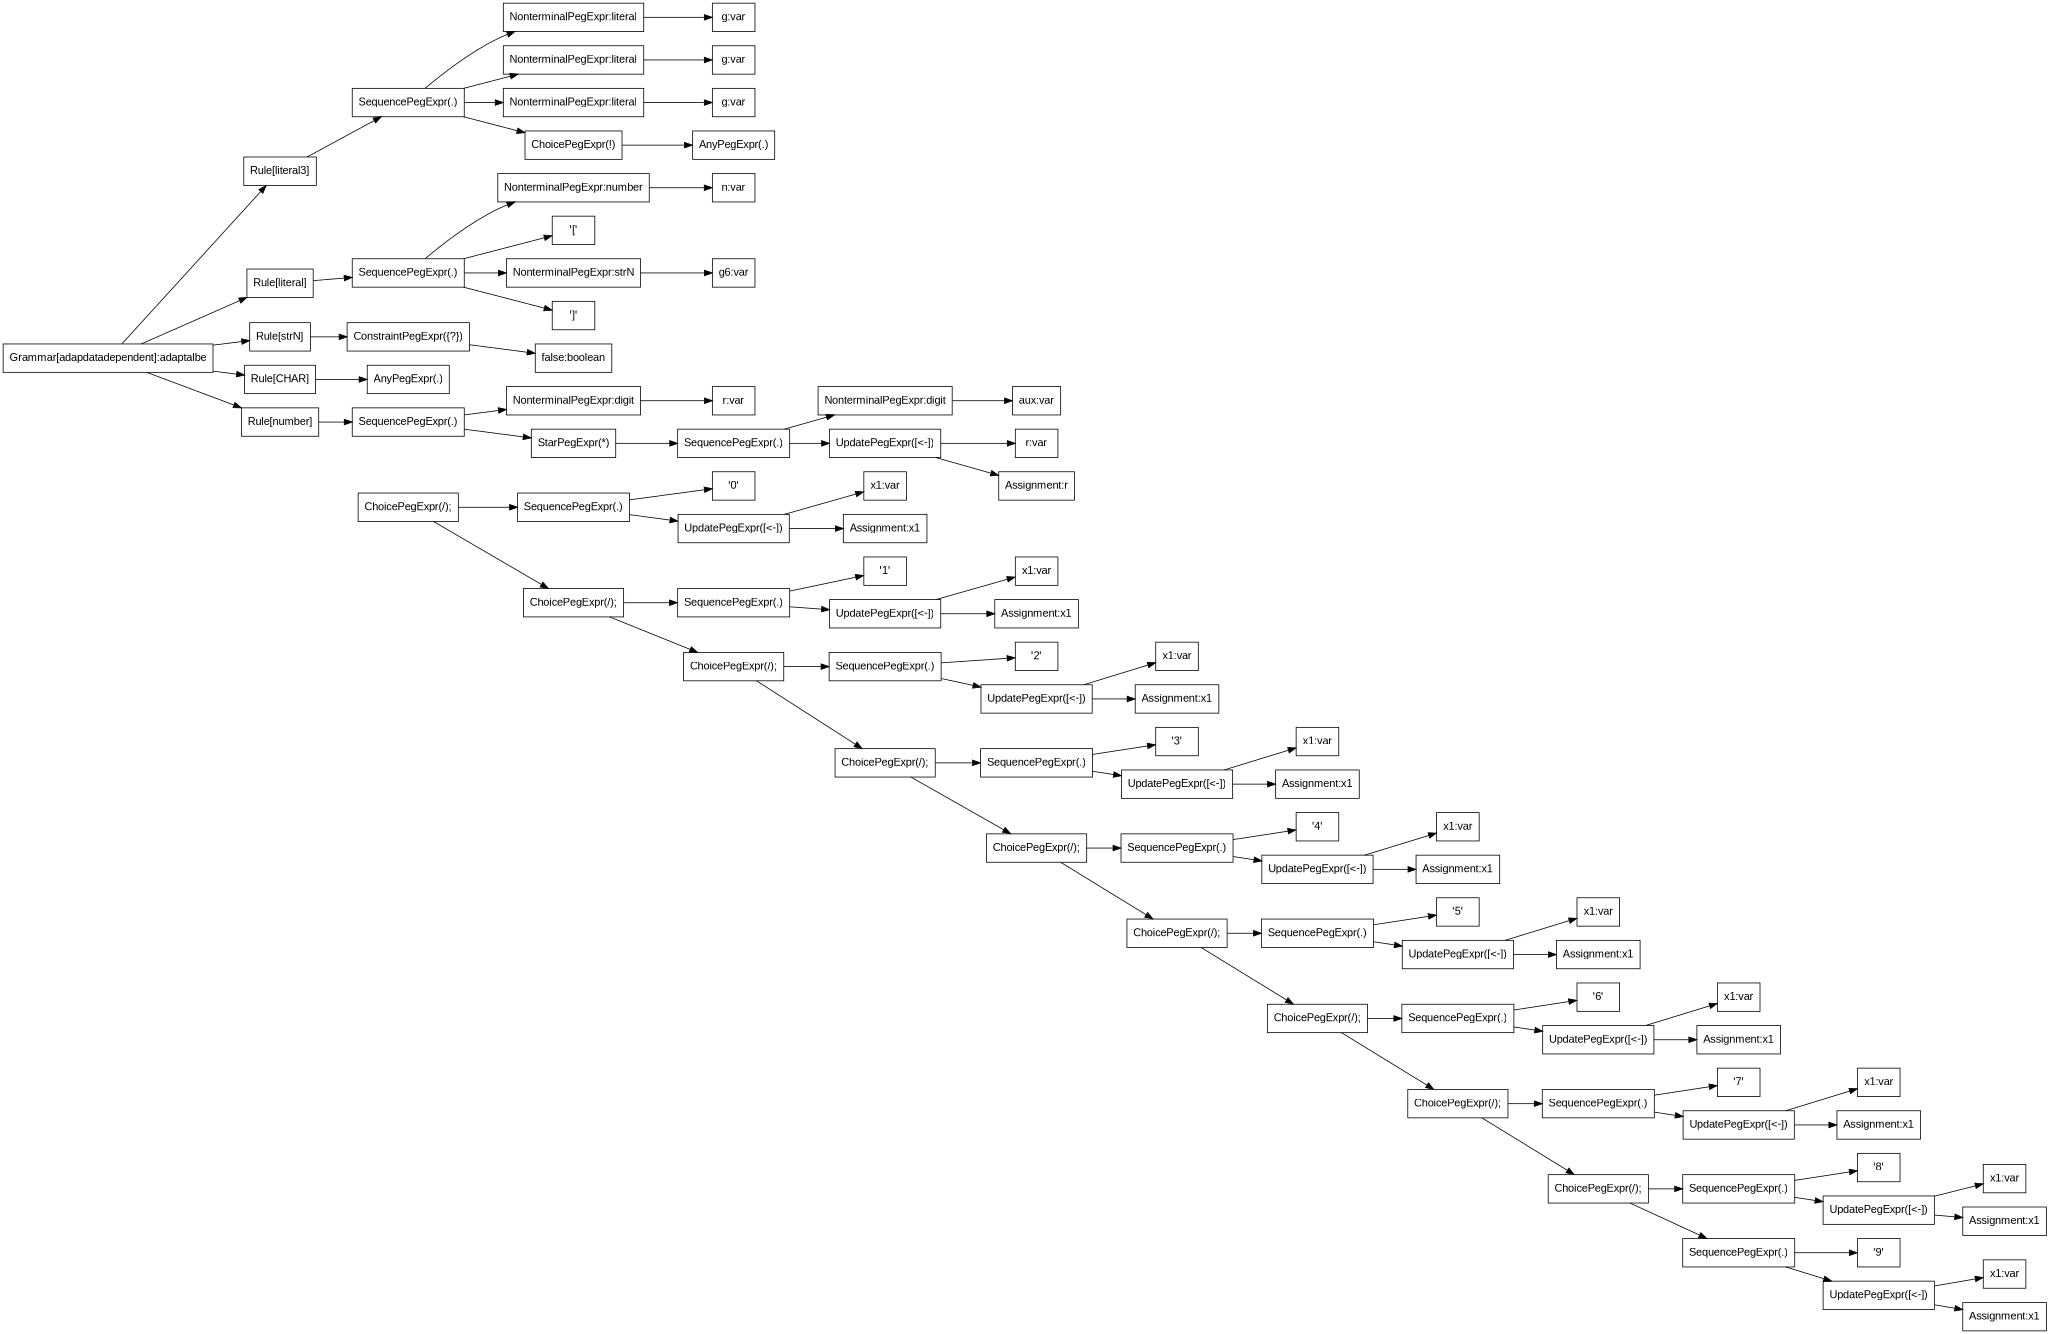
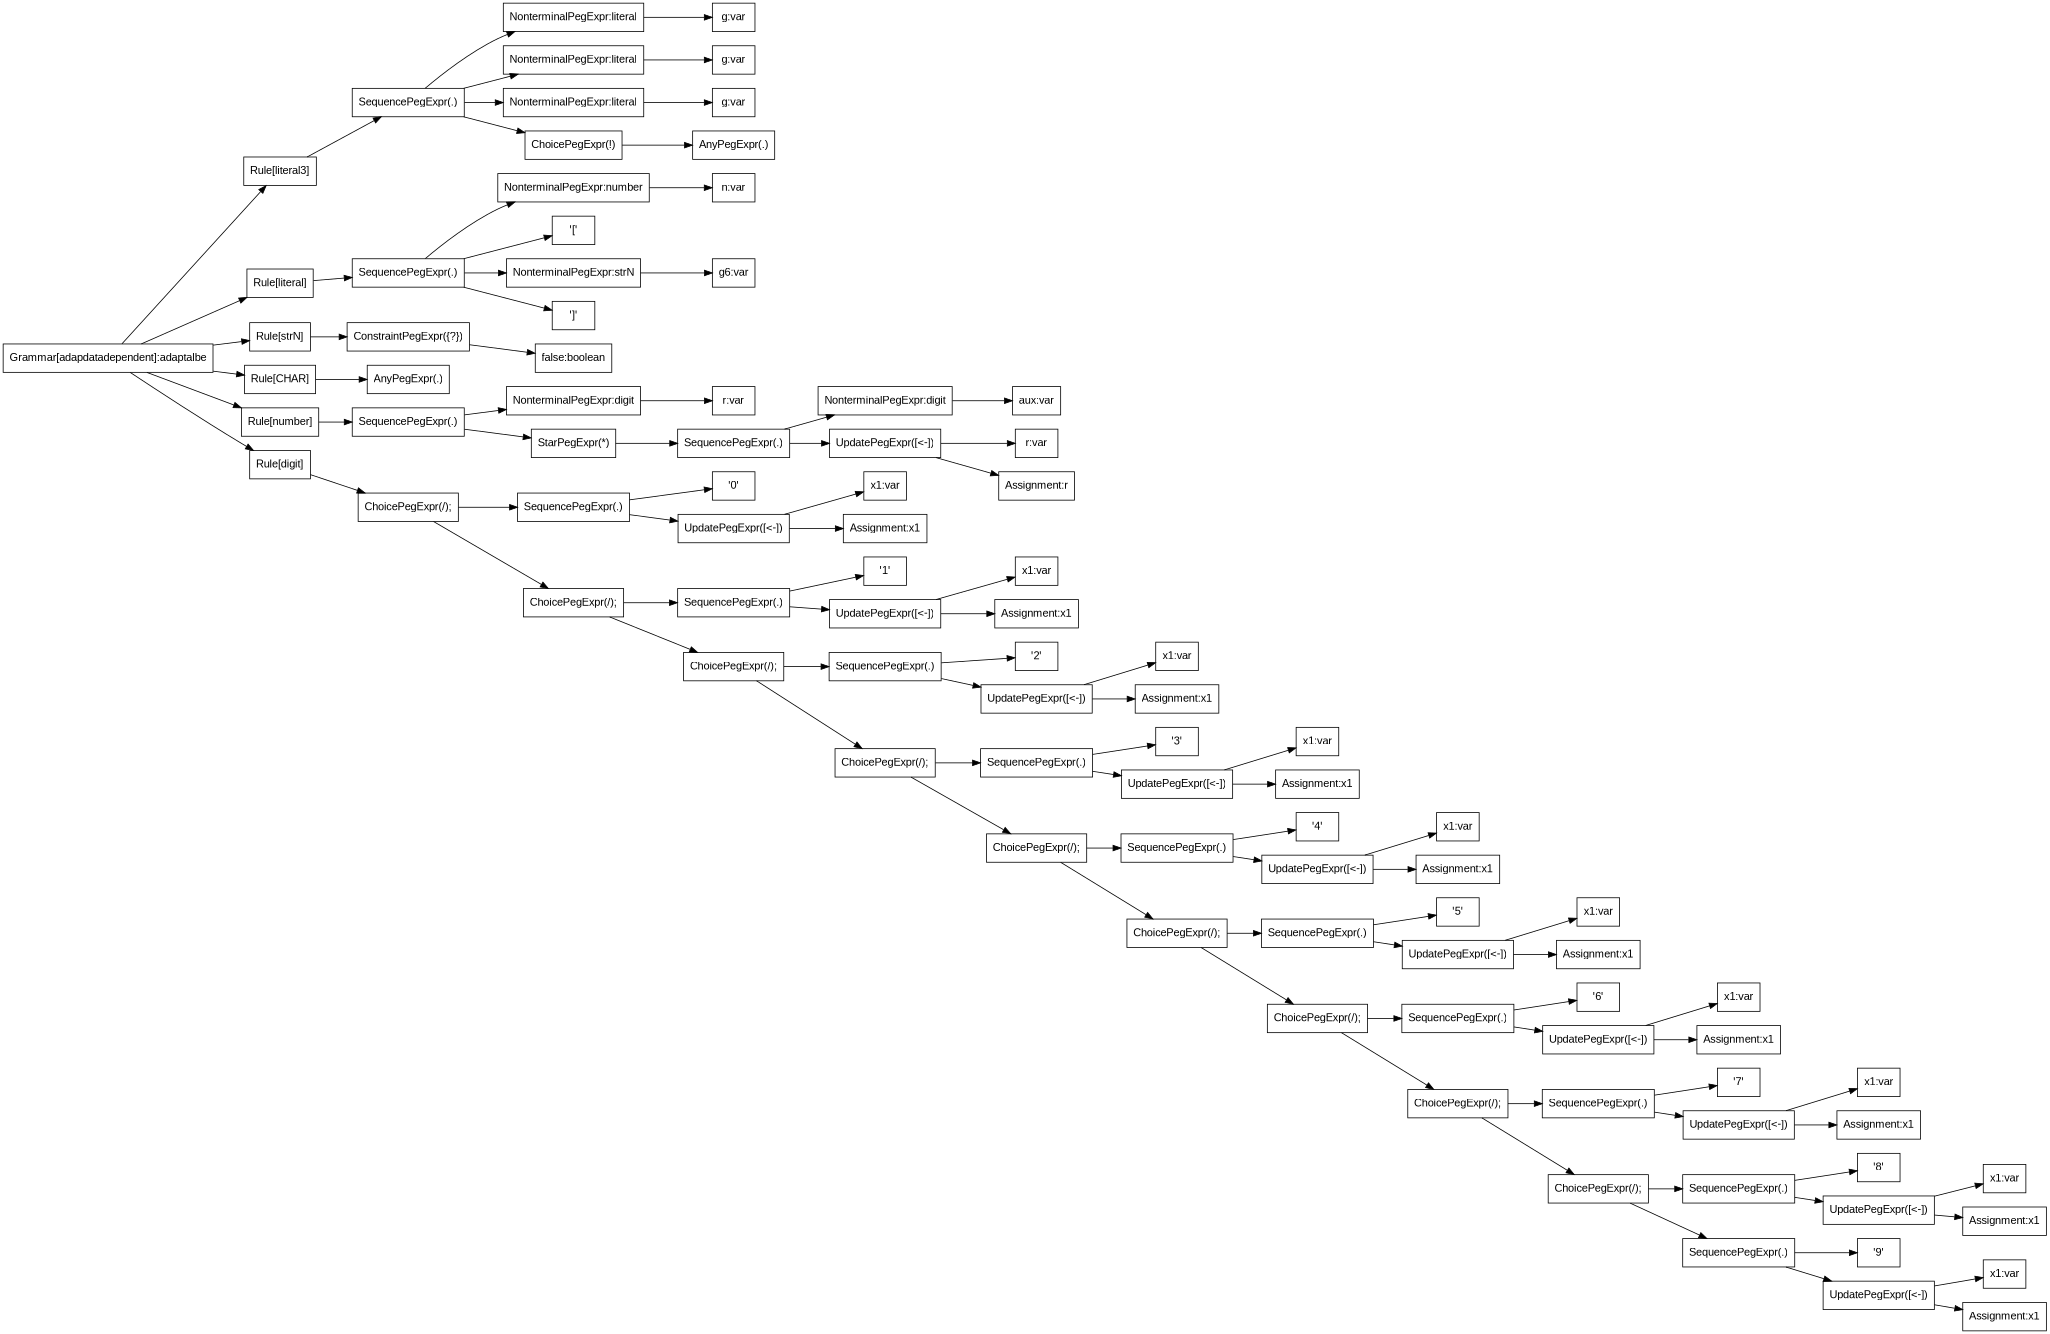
none -> (280, 465)
